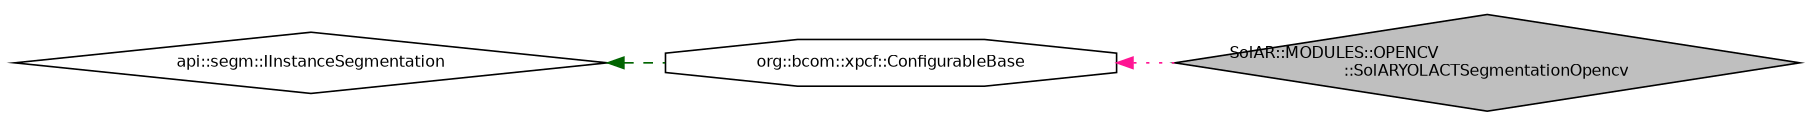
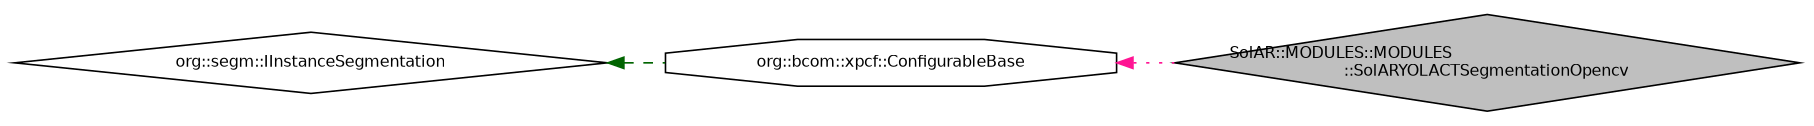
(311, 63) -> (311, 63)
(1487, 63) -> (1487, 63)
